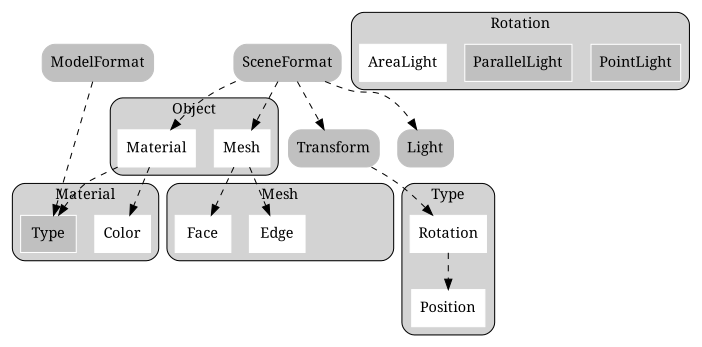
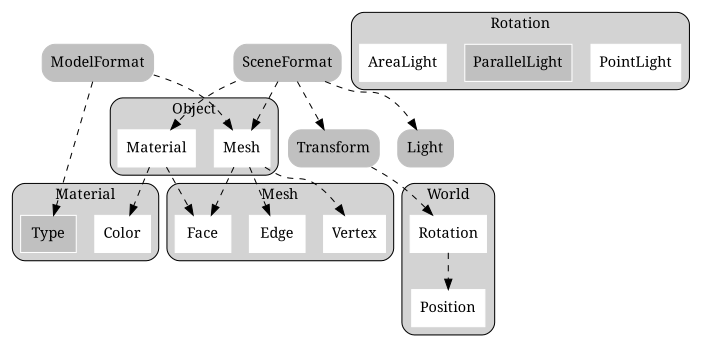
(636, 63) -> (636, 63)
none -> (194, 92)
(98, 177) -> (179, 190)
(448, 195) -> (448, 195)
none -> (355, 234)
